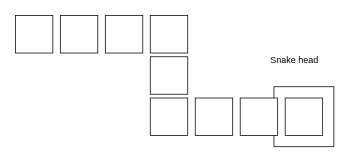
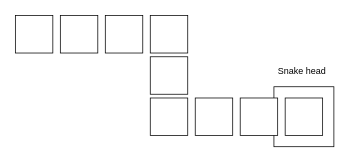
(295, 60) -> (302, 72)
